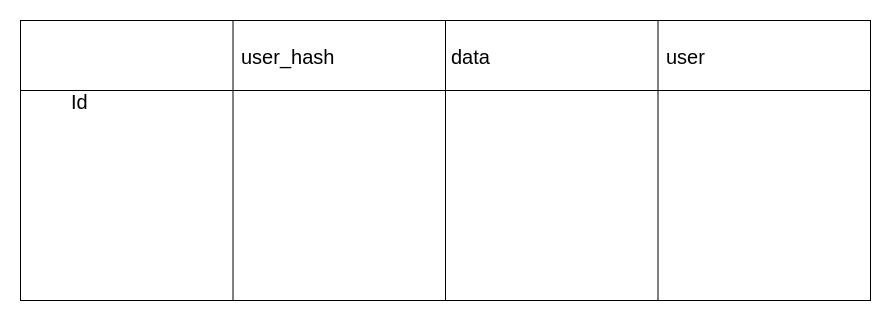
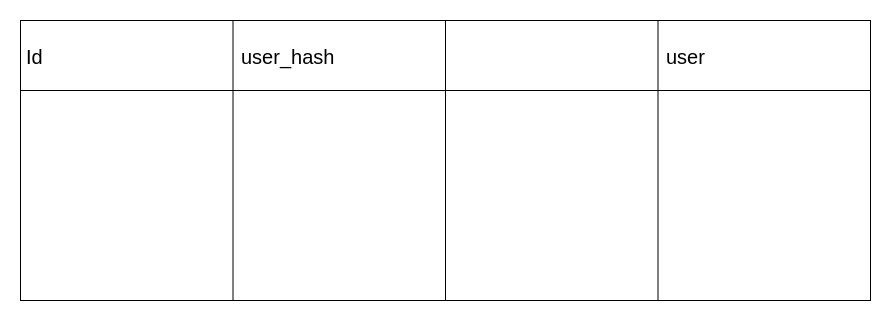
(548, 56) -> none
(171, 101) -> (126, 56)
